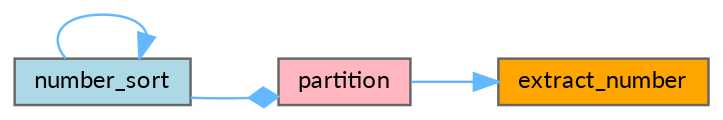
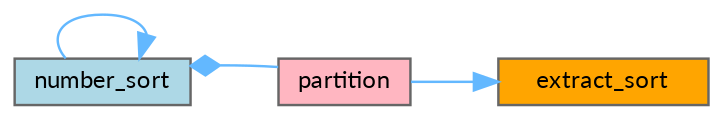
(603, 82) -> (603, 82)
(219, 98) -> (249, 66)
